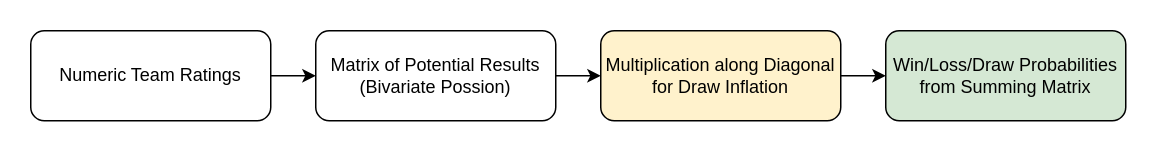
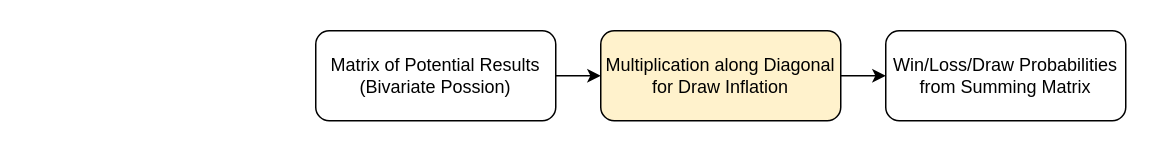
(151, 76) -> none
(299, 76) -> none
(1006, 76) -> (1006, 76)
